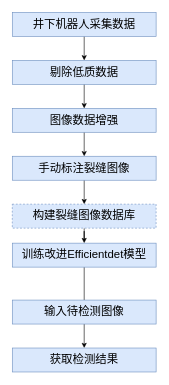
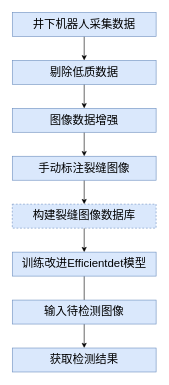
(84, 255) -> (84, 264)
